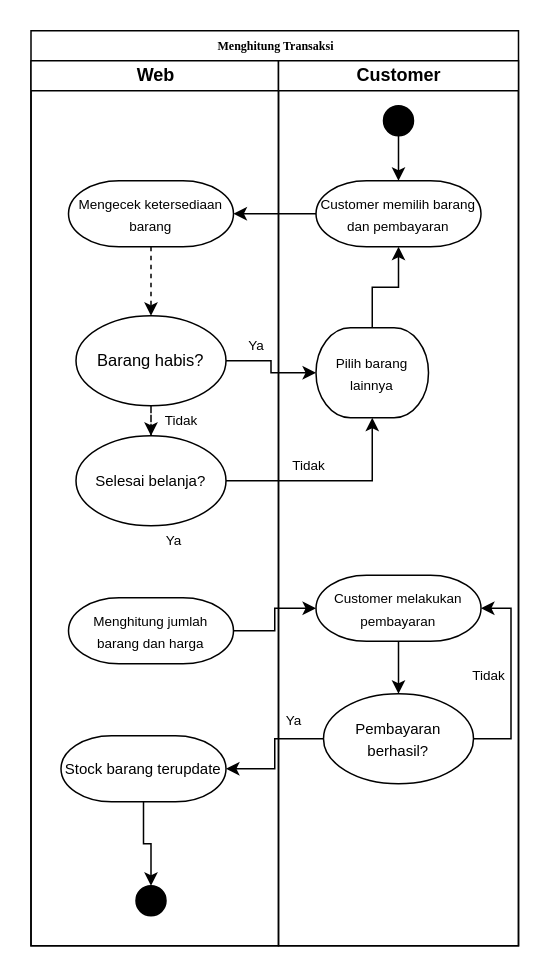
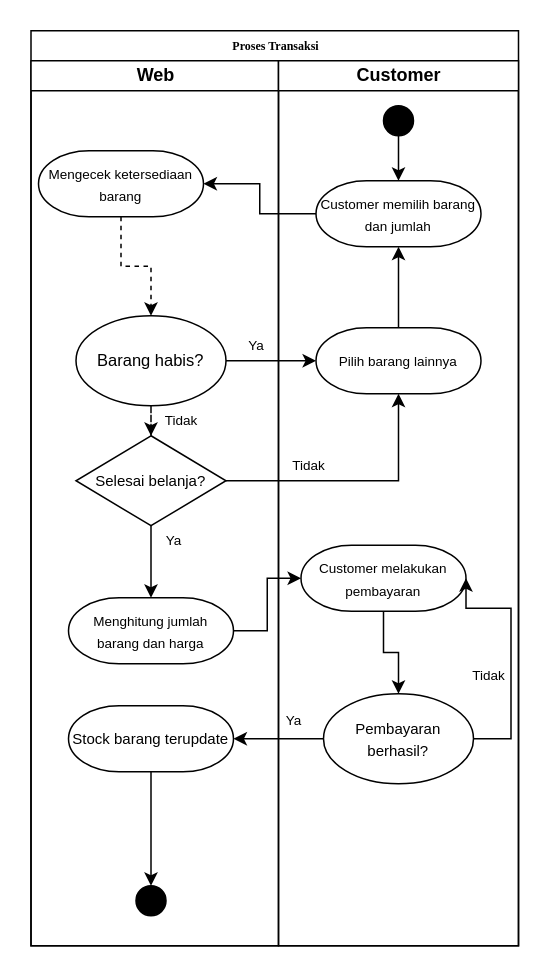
(276, 46) -> (276, 46)
(151, 214) -> (121, 184)
(398, 214) -> (398, 214)
(372, 373) -> (398, 361)
(151, 481) -> (151, 481)
none -> (151, 557)
(398, 608) -> (383, 578)
(143, 769) -> (151, 739)
